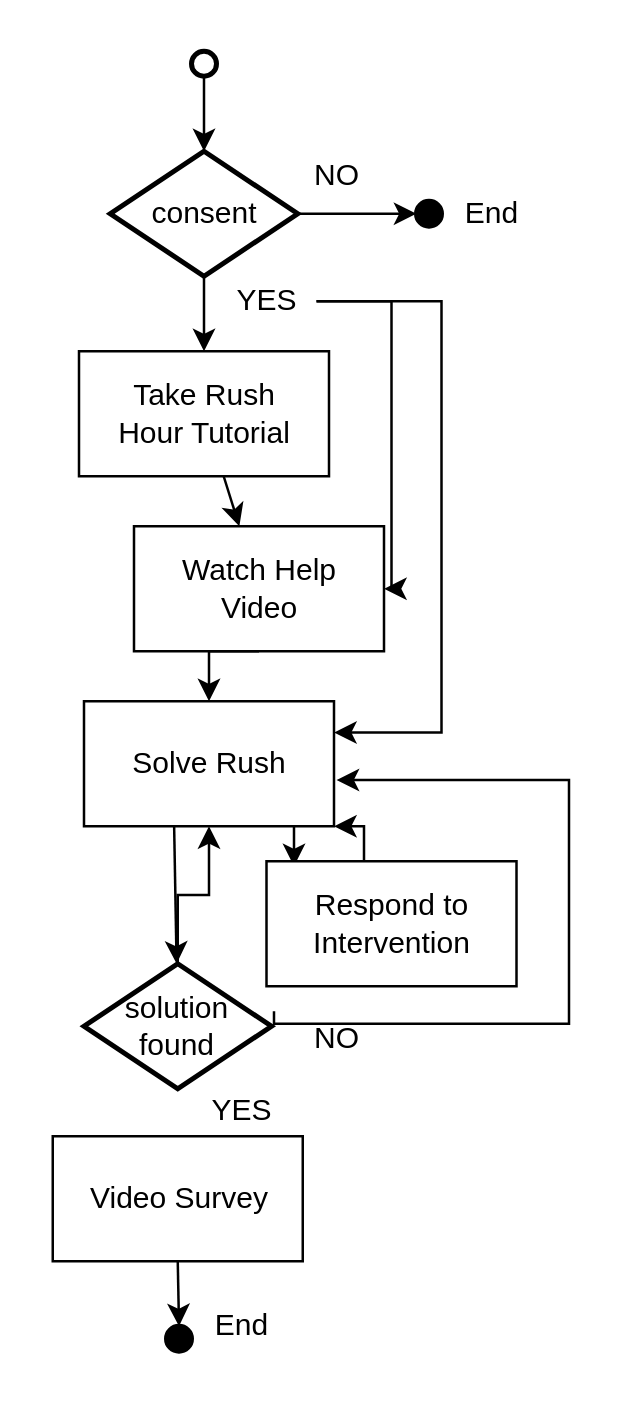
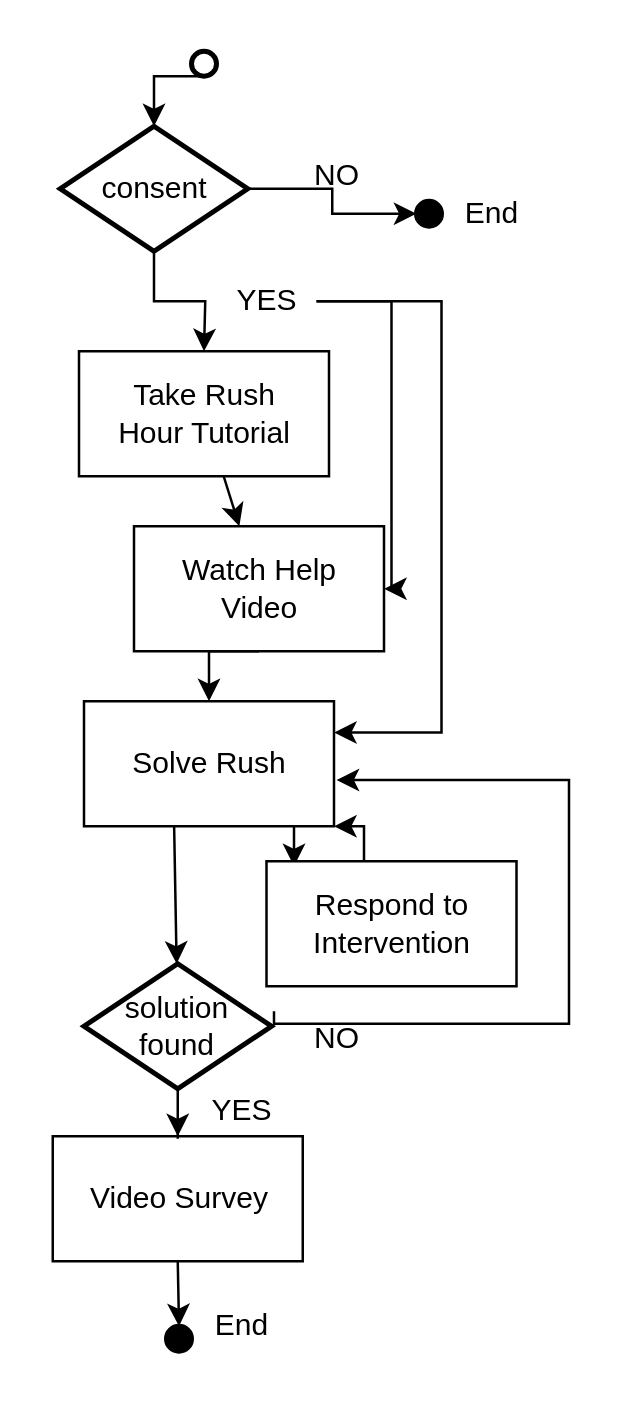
(204, 214) -> (154, 189)
(209, 884) -> (178, 1121)
